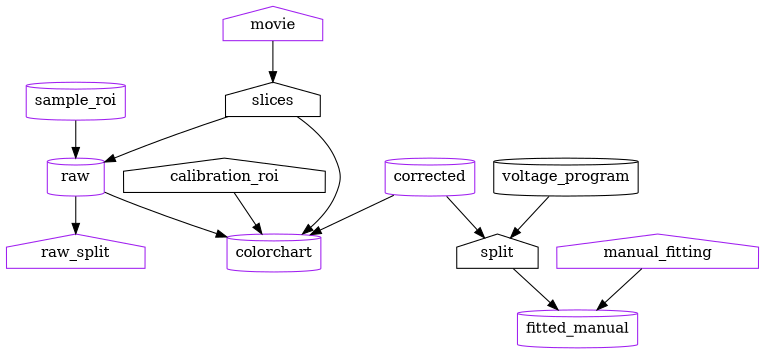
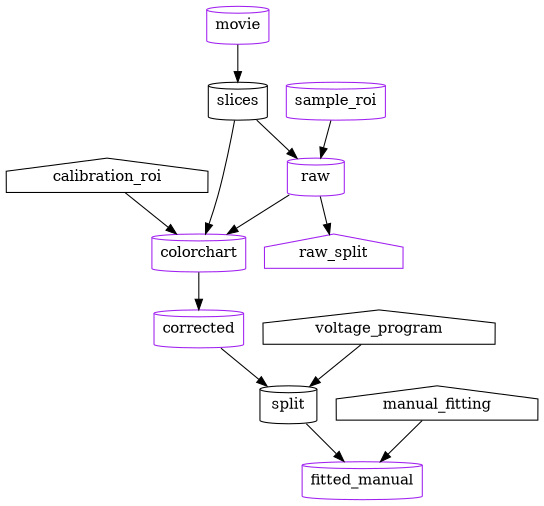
(273, 25) -> (238, 25)
(273, 101) -> (238, 101)
(566, 177) -> (379, 329)
(357, 213) -> (199, 286)
(497, 253) -> (288, 405)
(658, 253) -> (437, 405)
